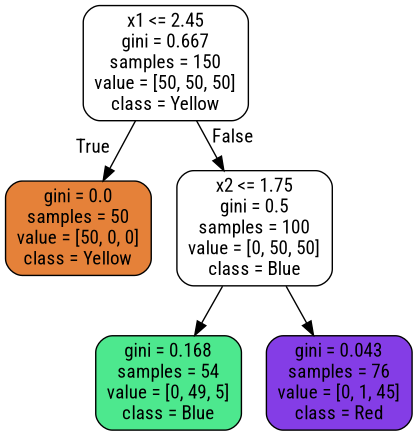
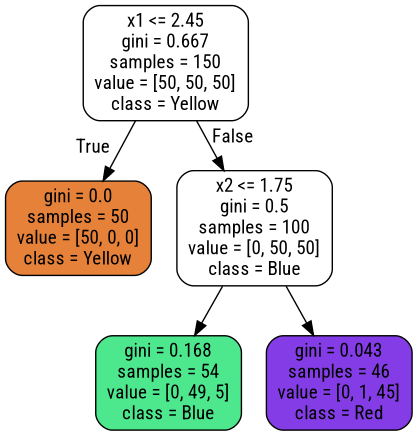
(339, 383) -> (339, 383)
